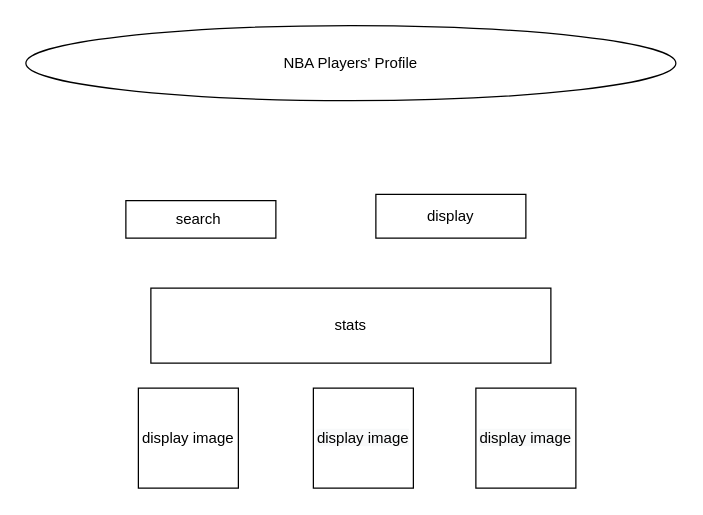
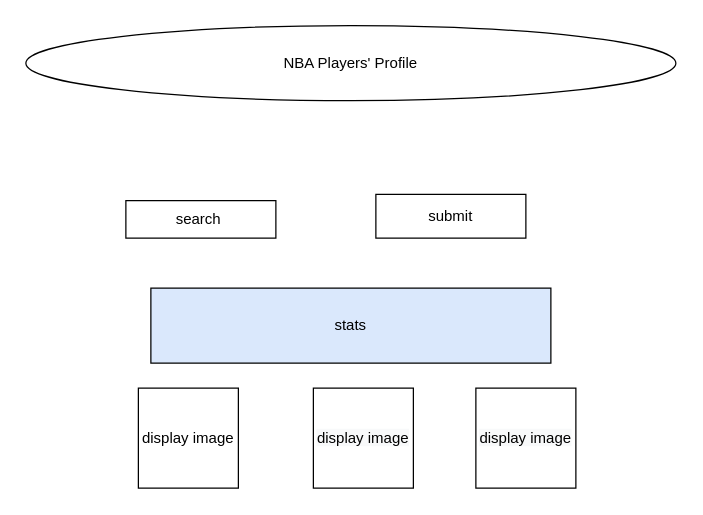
(451, 217) -> (451, 217)
(351, 326) -> (351, 326)
